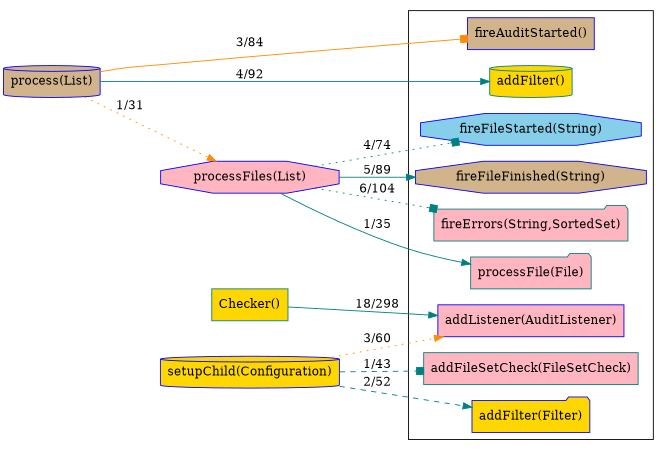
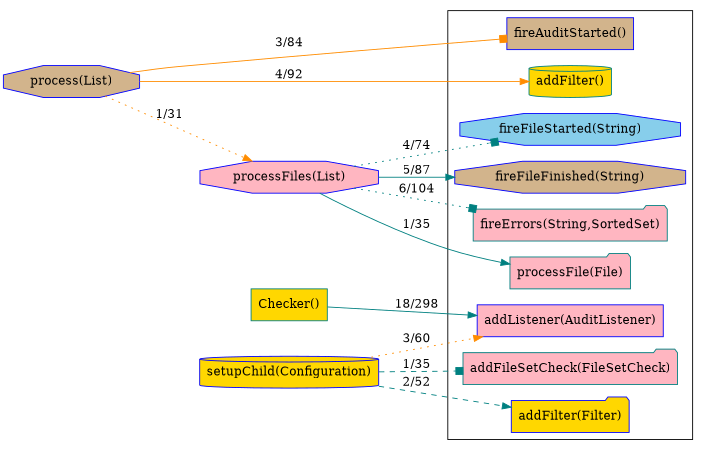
(52, 82) -> (71, 82)
(290, 82) -> (330, 82)
(377, 171) -> (417, 171)
(377, 365) -> (417, 365)
(531, 369) -> (570, 369)
